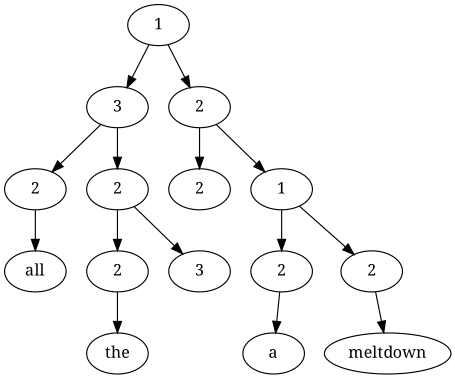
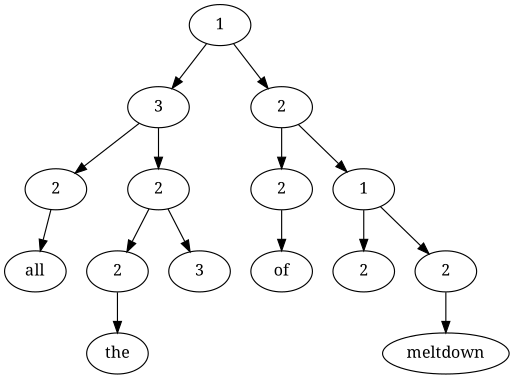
none -> (282, 271)
(274, 353) -> none
